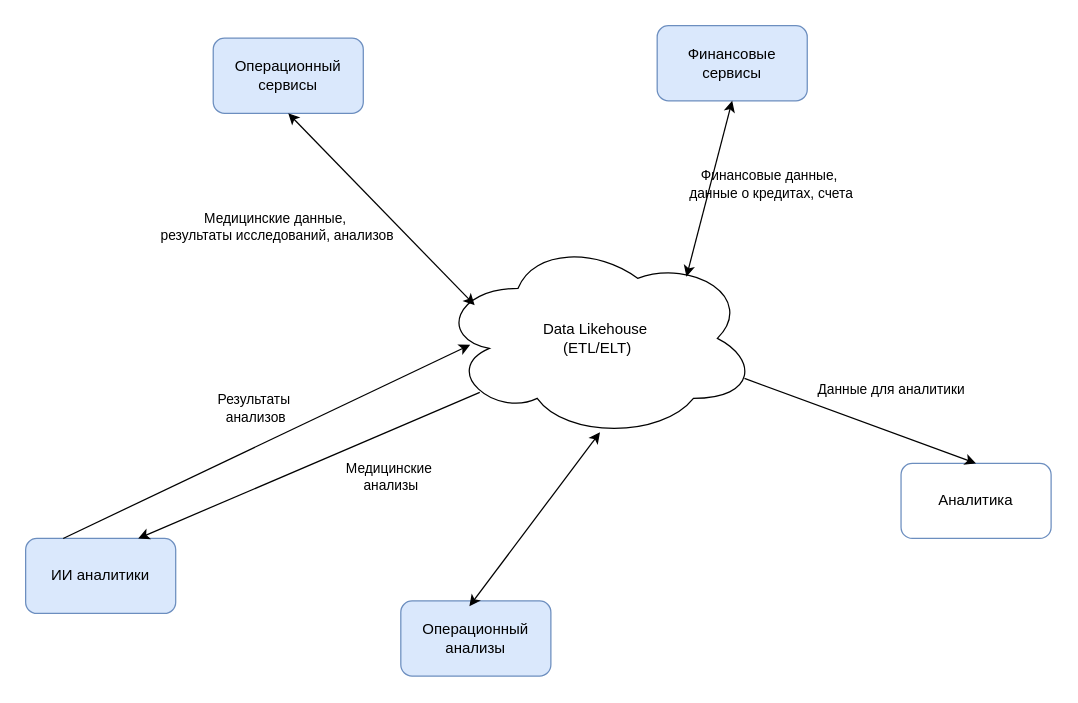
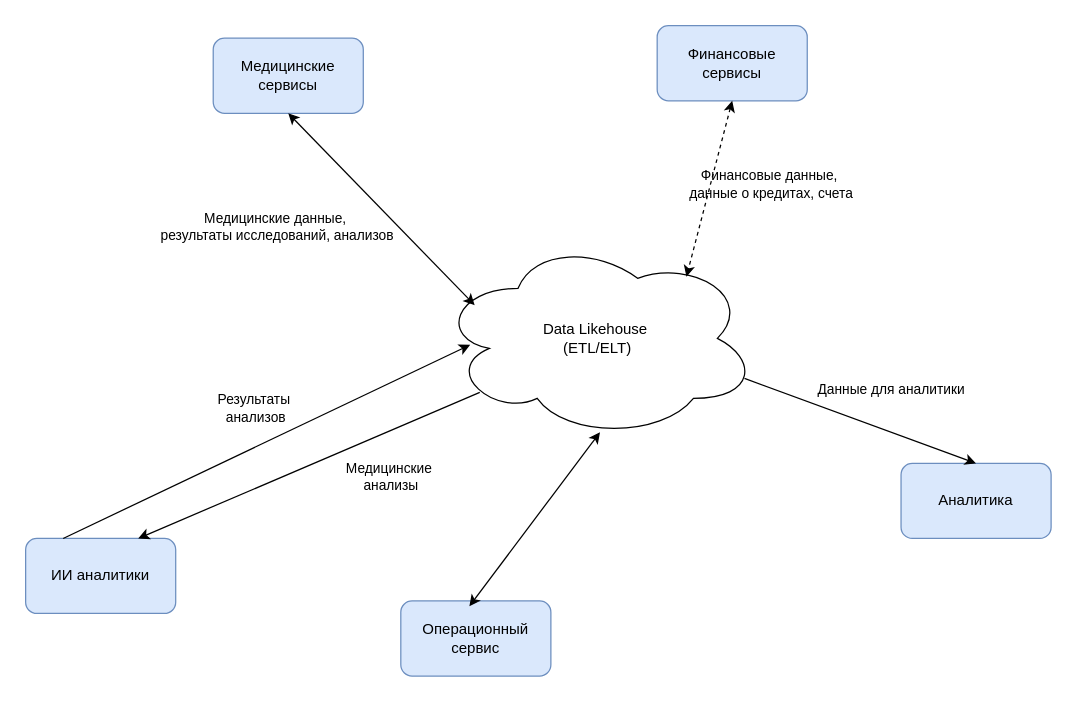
(288, 76) -> (288, 76)
(709, 189) -> (709, 189)
(976, 501) -> (976, 501)
(476, 638) -> (476, 638)
